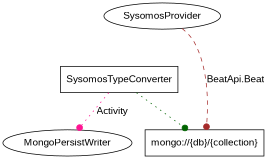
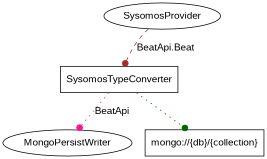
(205, 73) -> (136, 44)
(112, 111) -> (112, 111)
